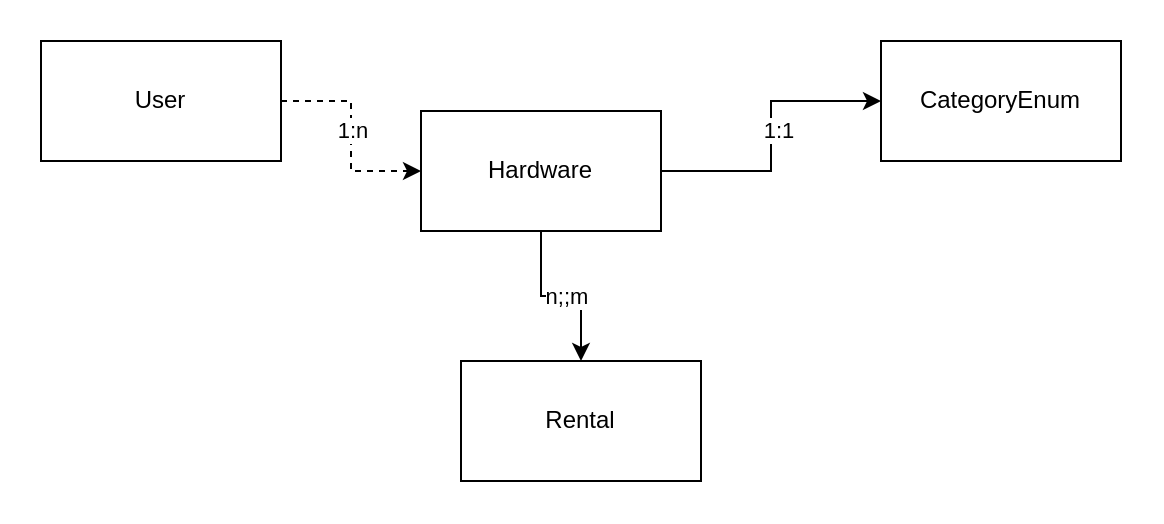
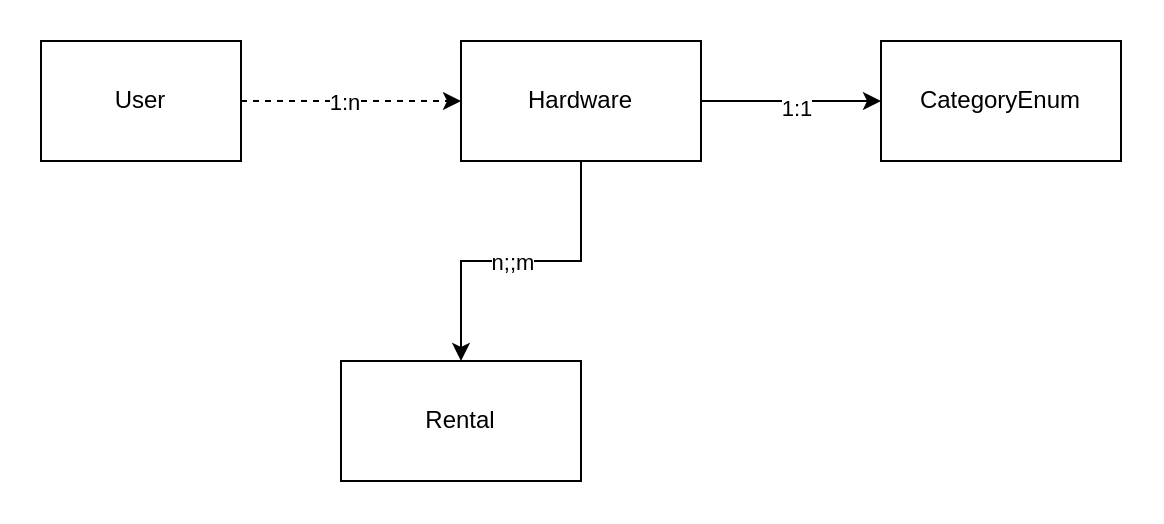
(161, 101) -> (141, 101)
(541, 171) -> (581, 101)
(581, 421) -> (461, 421)
